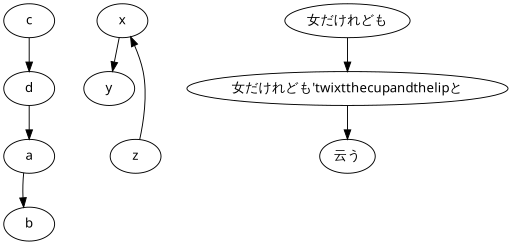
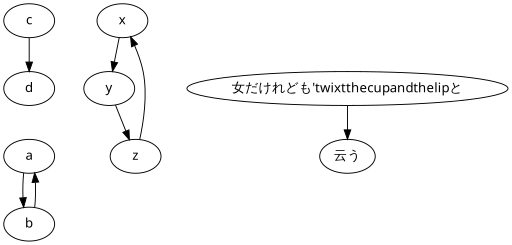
(347, 21) -> none
(29, 118) -> (35, 195)
none -> (121, 118)
